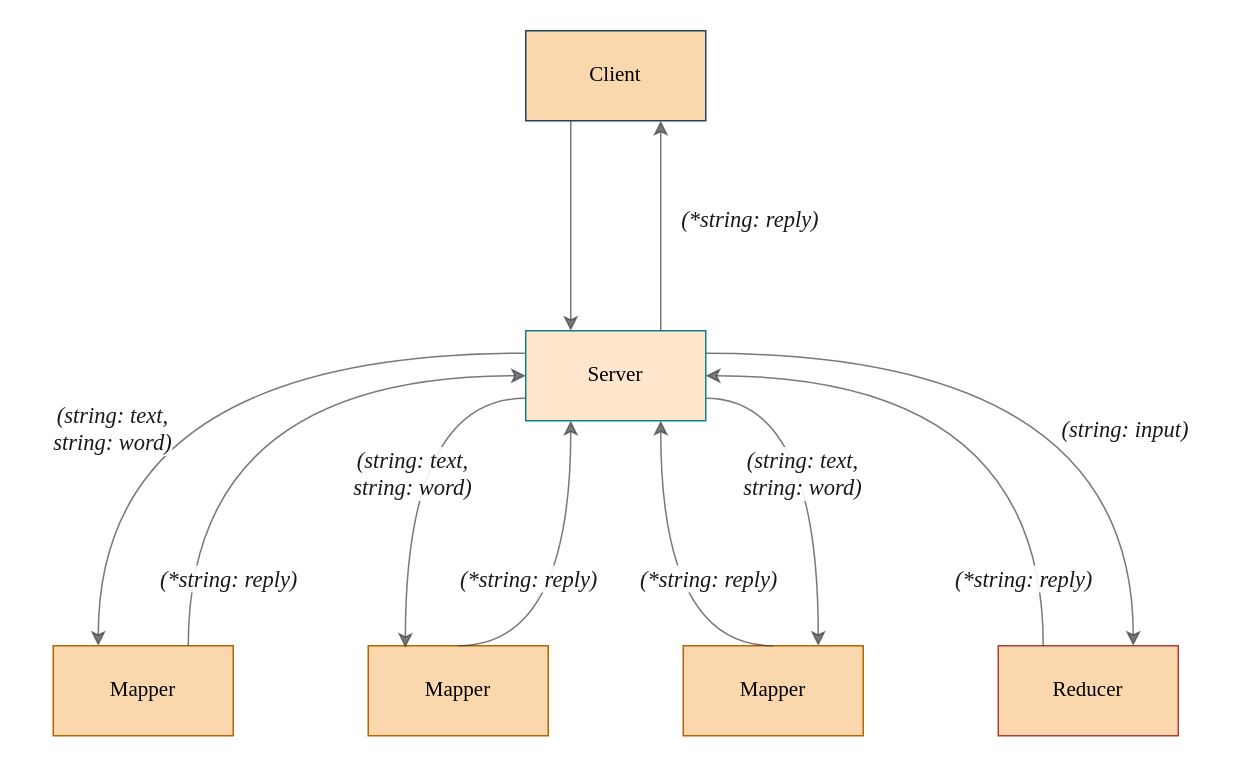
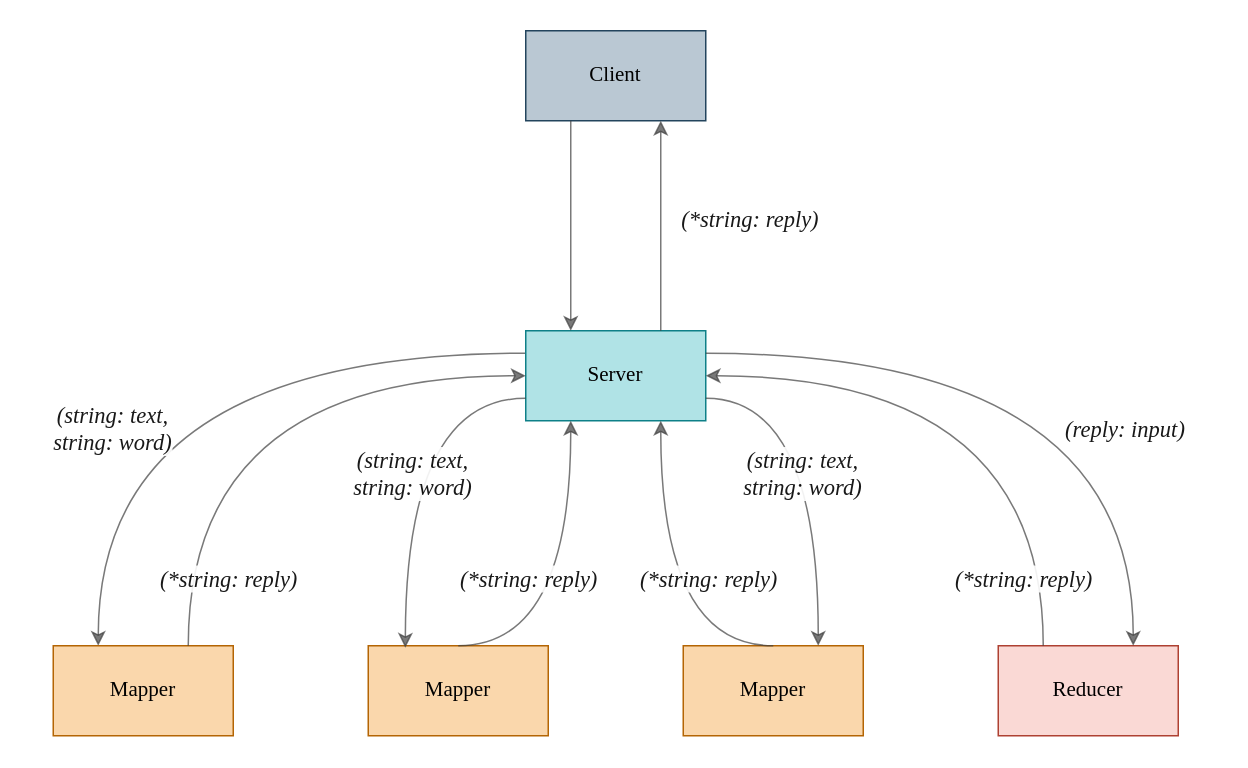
(616, 76) -> (616, 76)
(616, 376) -> (616, 376)
(1126, 428) -> (1126, 428)
(1088, 691) -> (1088, 691)
